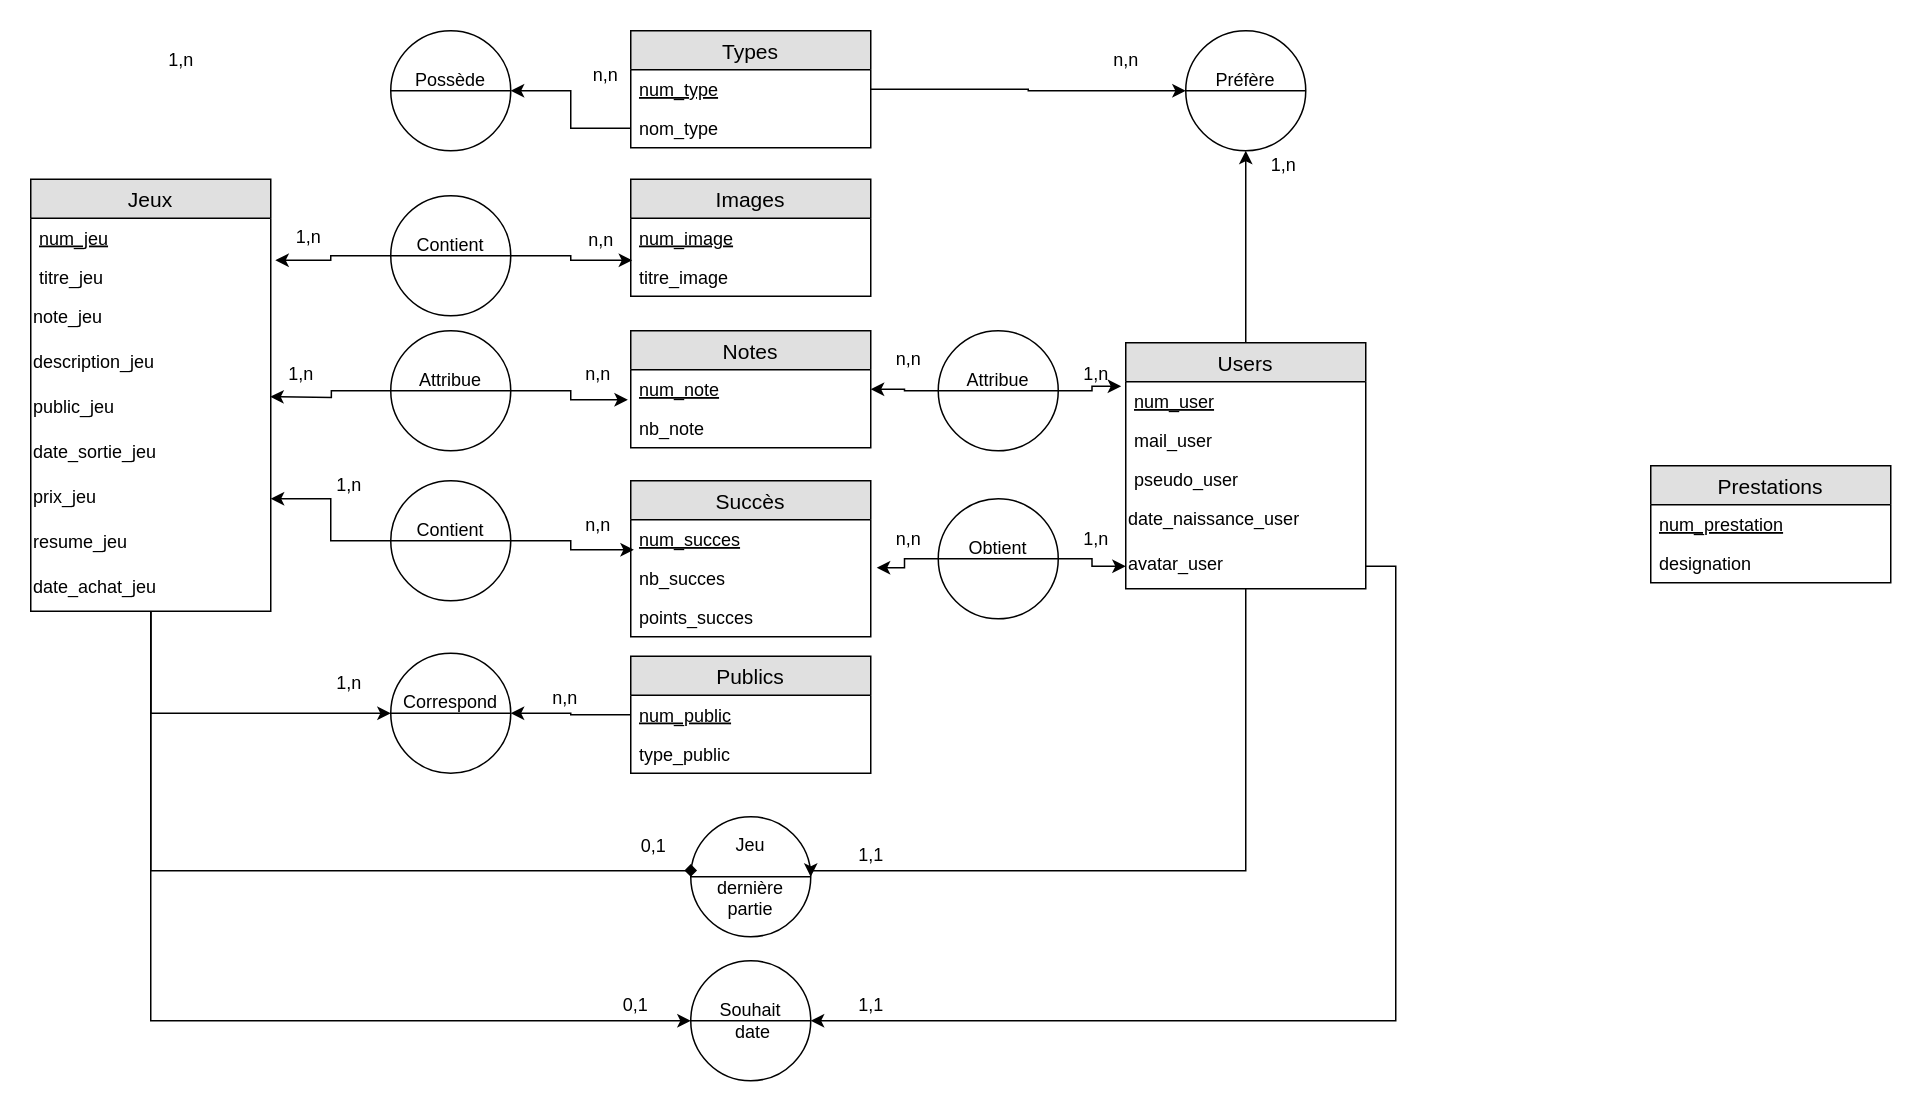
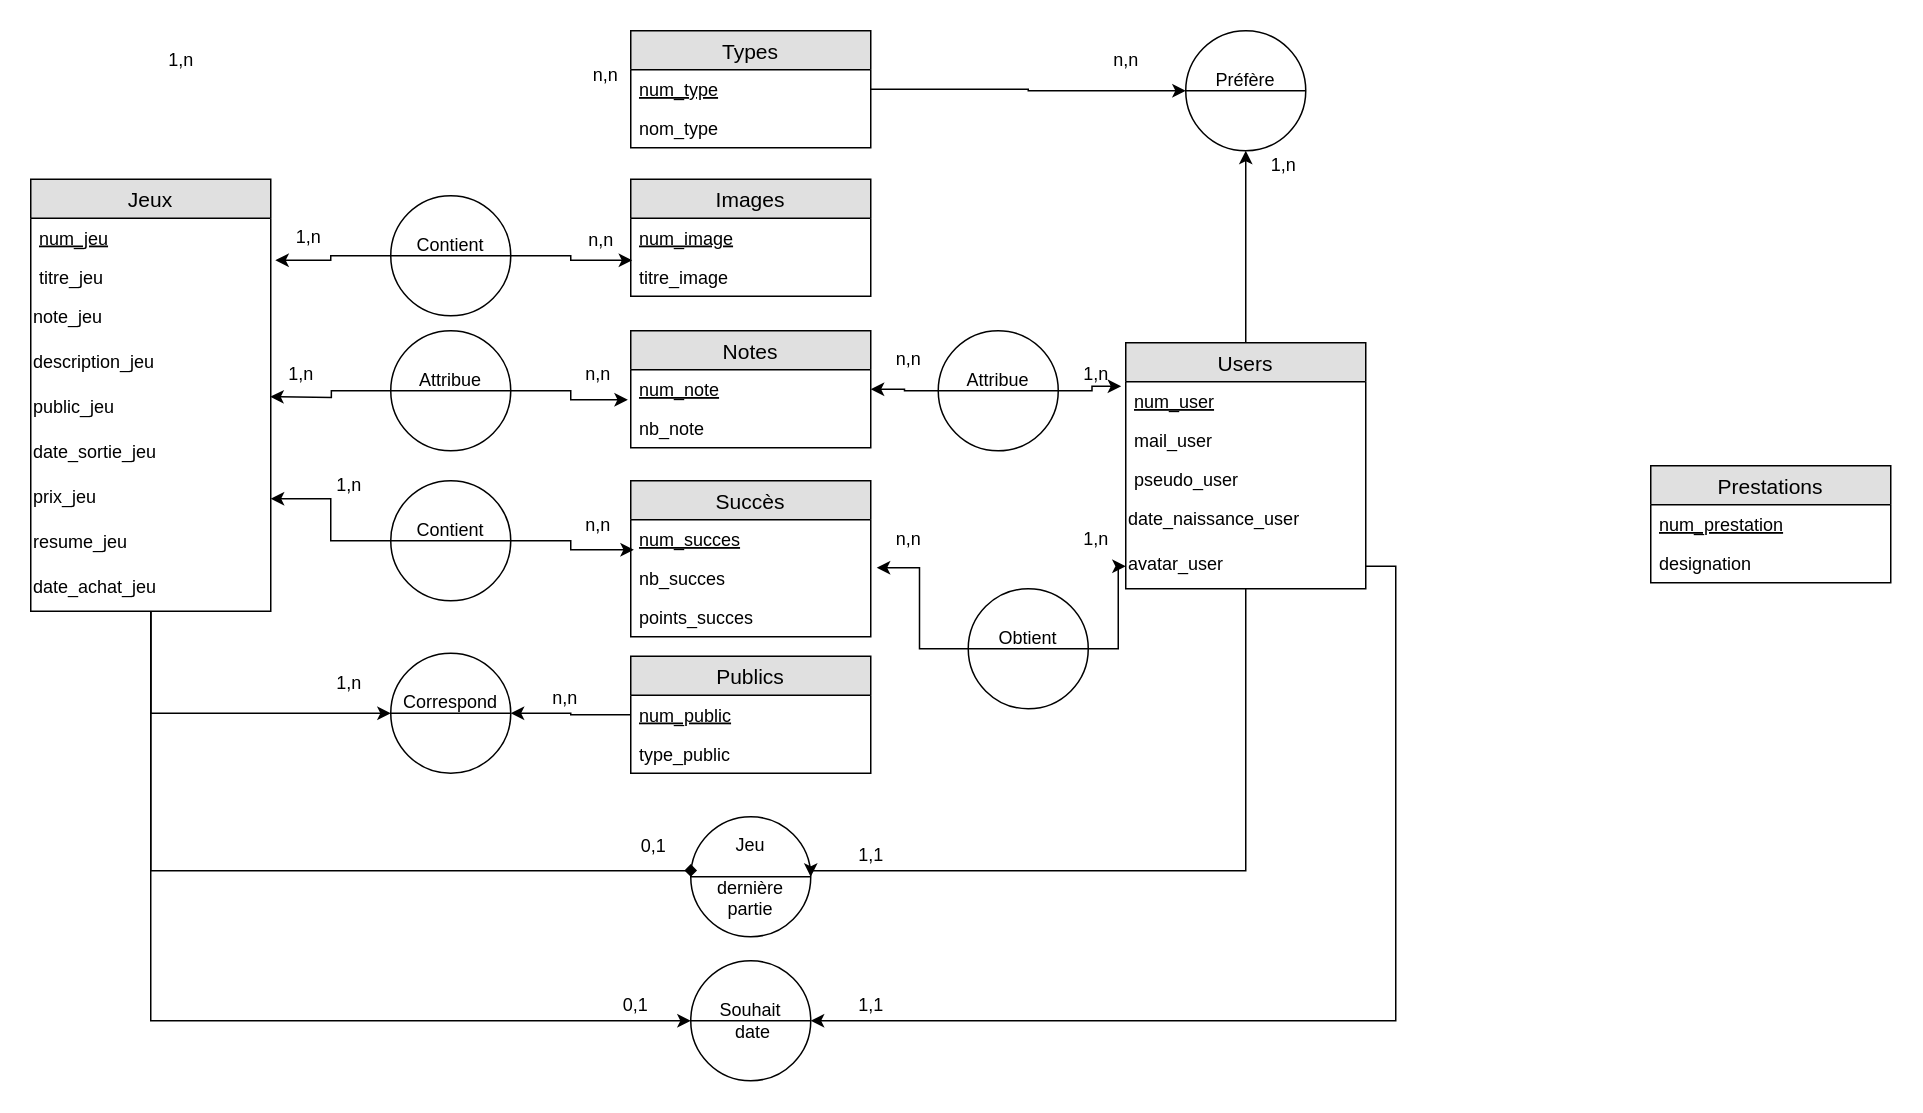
(451, 91) -> none
(571, 115) -> none
(998, 559) -> (1028, 649)
